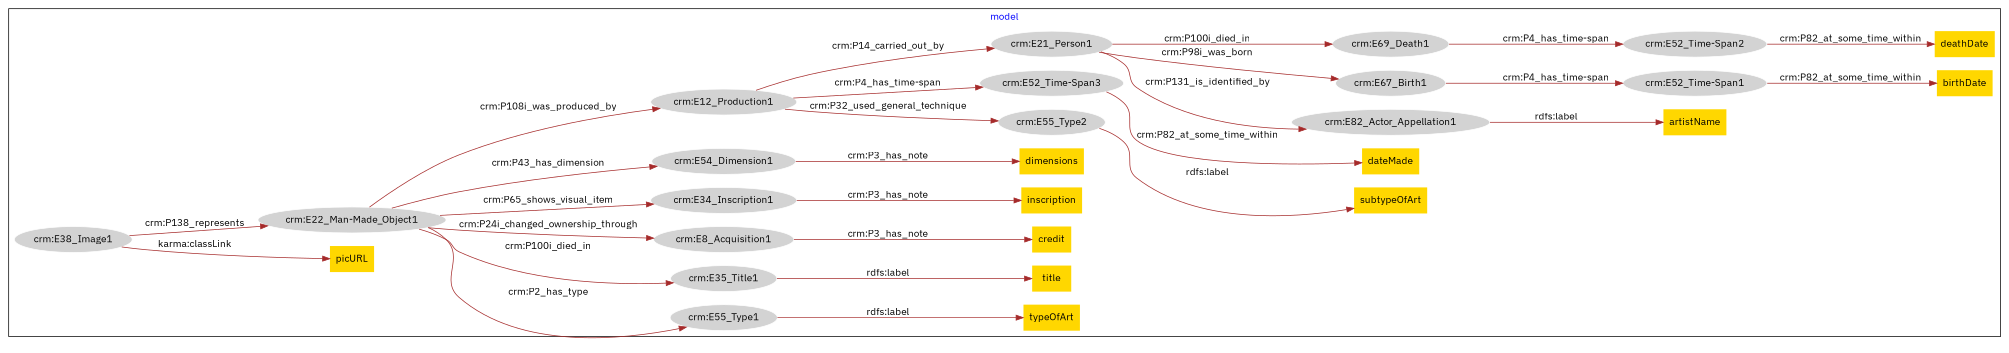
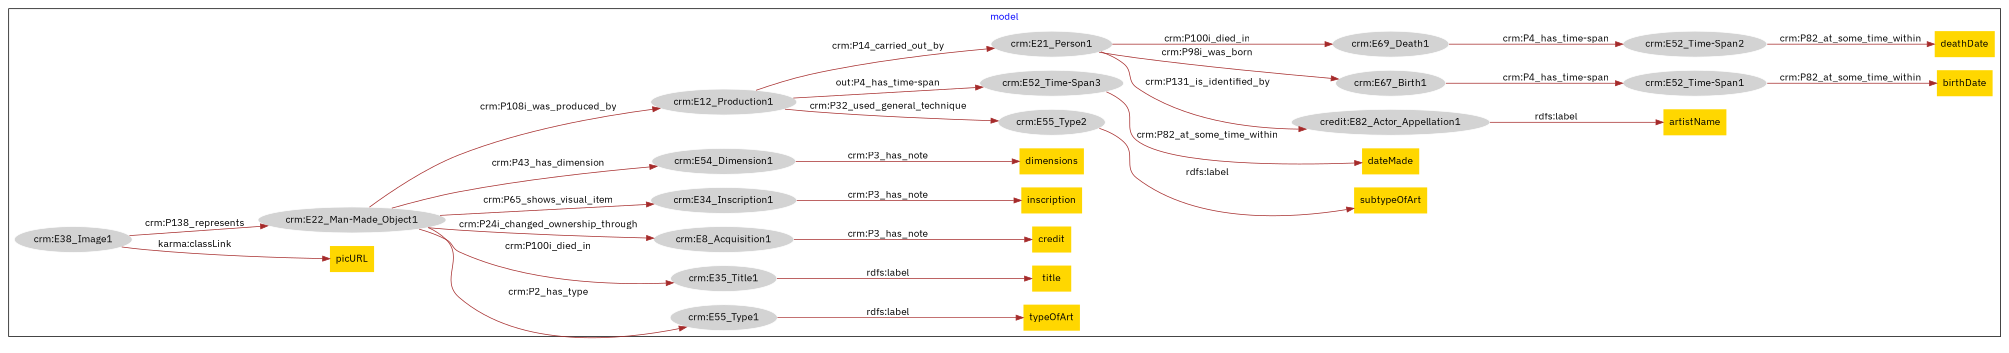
(888, 83) -> (888, 83)
(1391, 122) -> (1391, 122)
